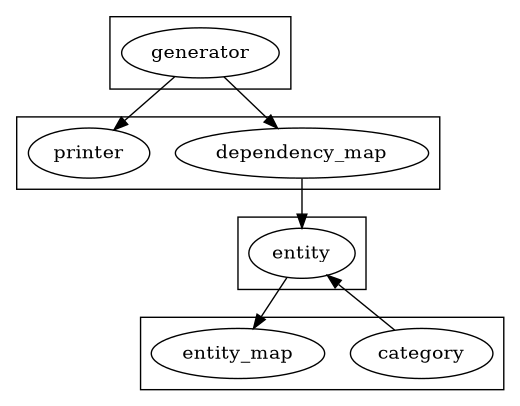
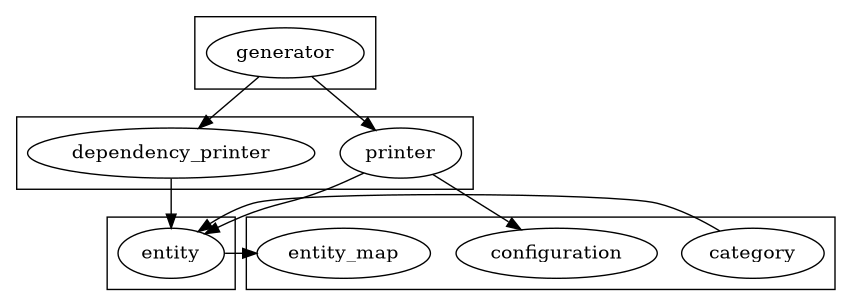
(302, 153) -> (171, 153)
none -> (291, 201)
none -> (557, 253)
